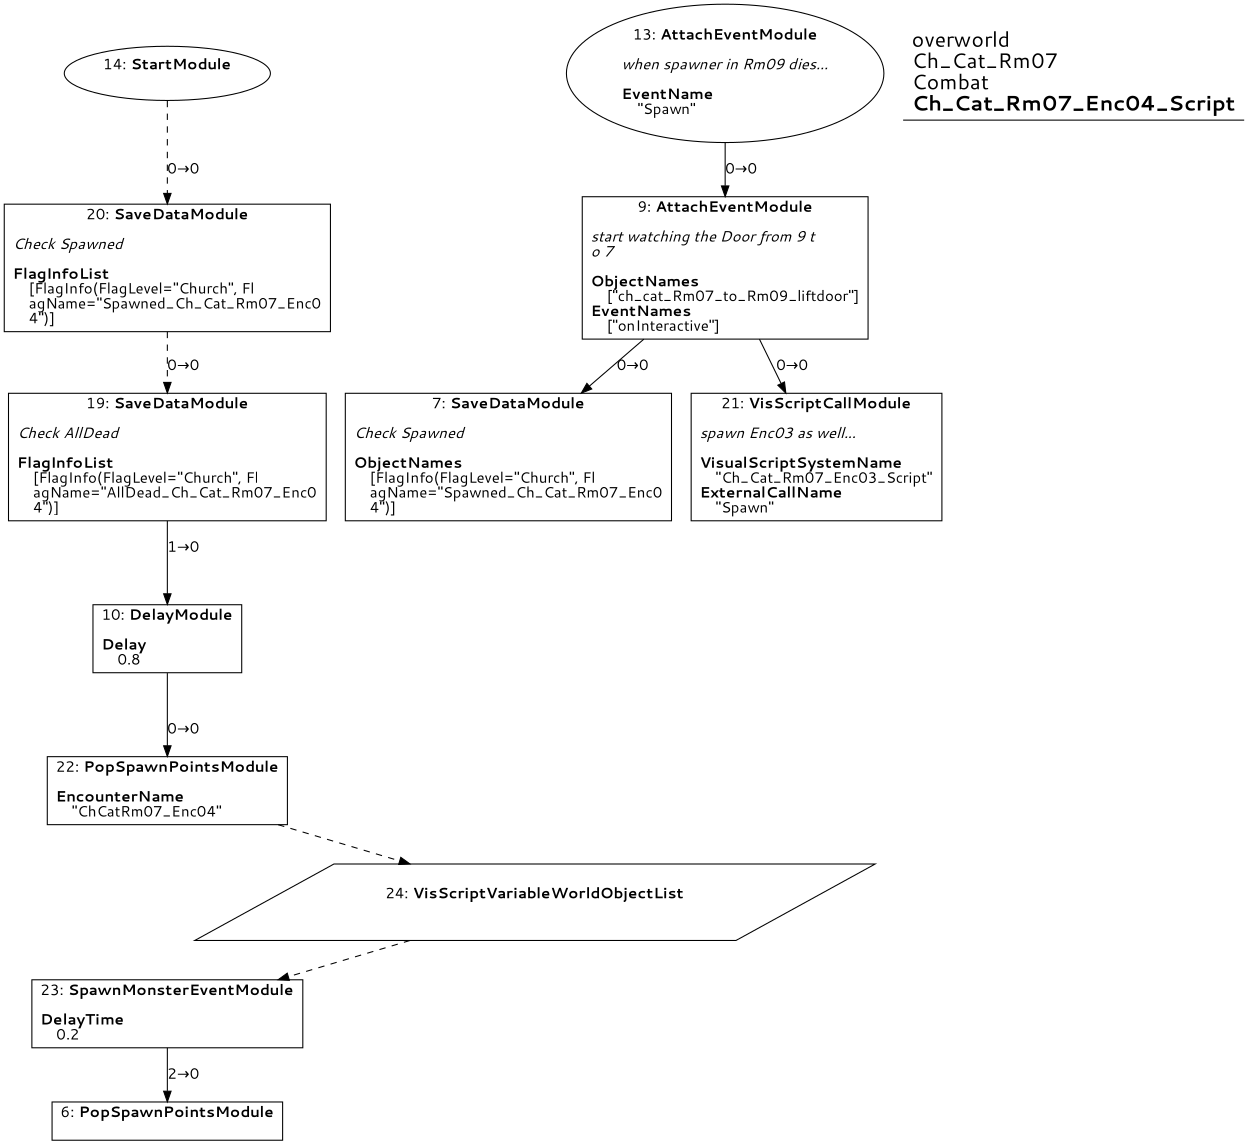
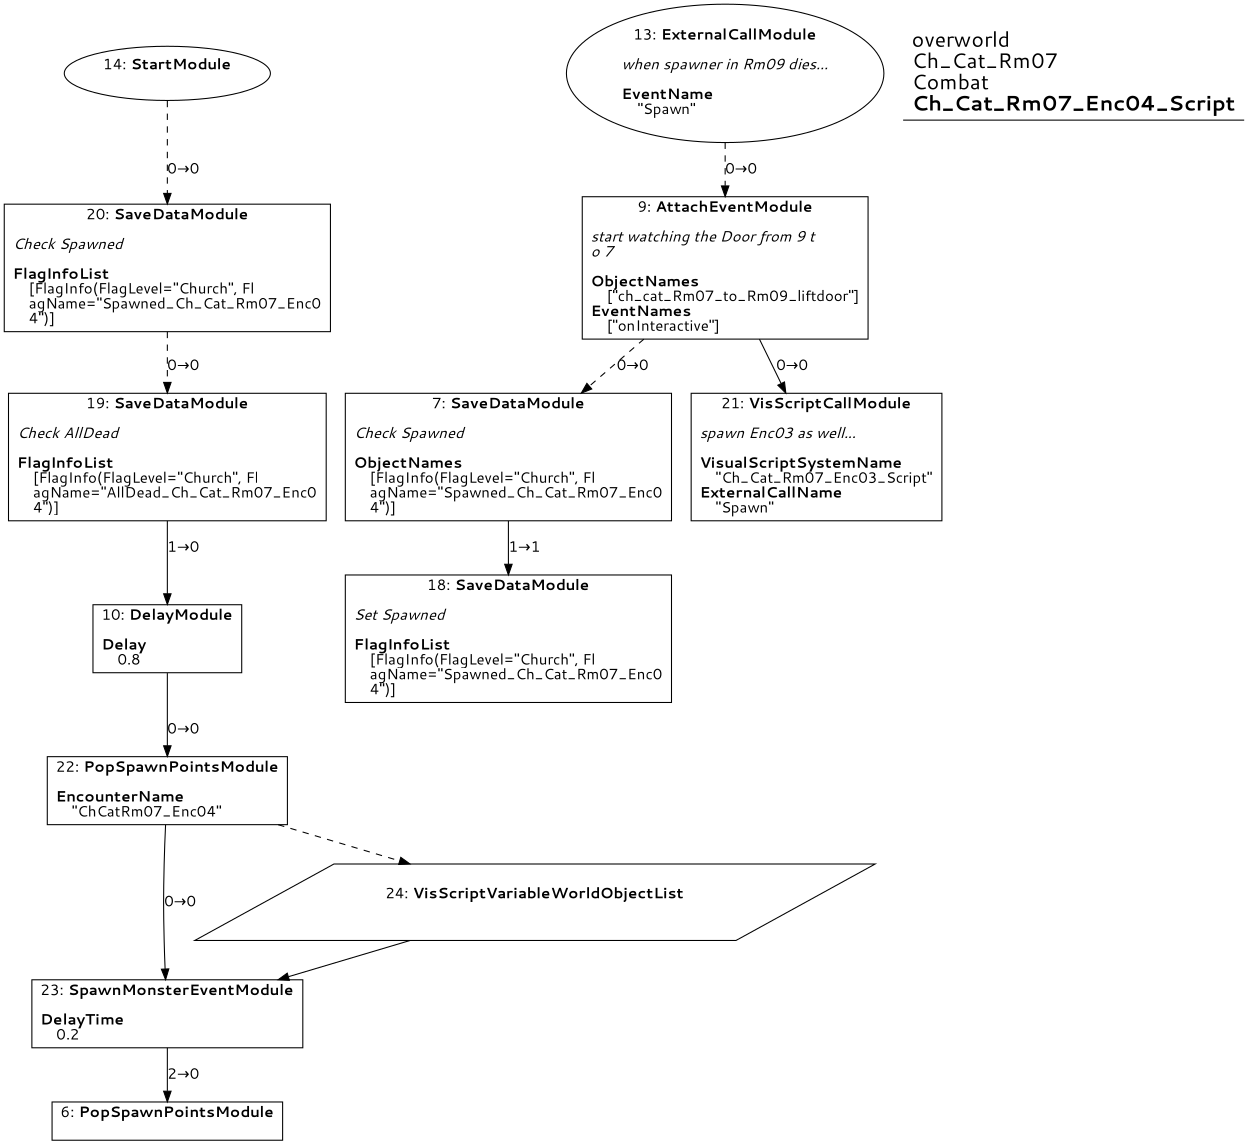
(739, 35) -> (739, 35)
(725, 164) -> (725, 164)
(617, 363) -> (617, 363)
none -> (508, 639)
none -> (164, 897)
(349, 959) -> (349, 959)
